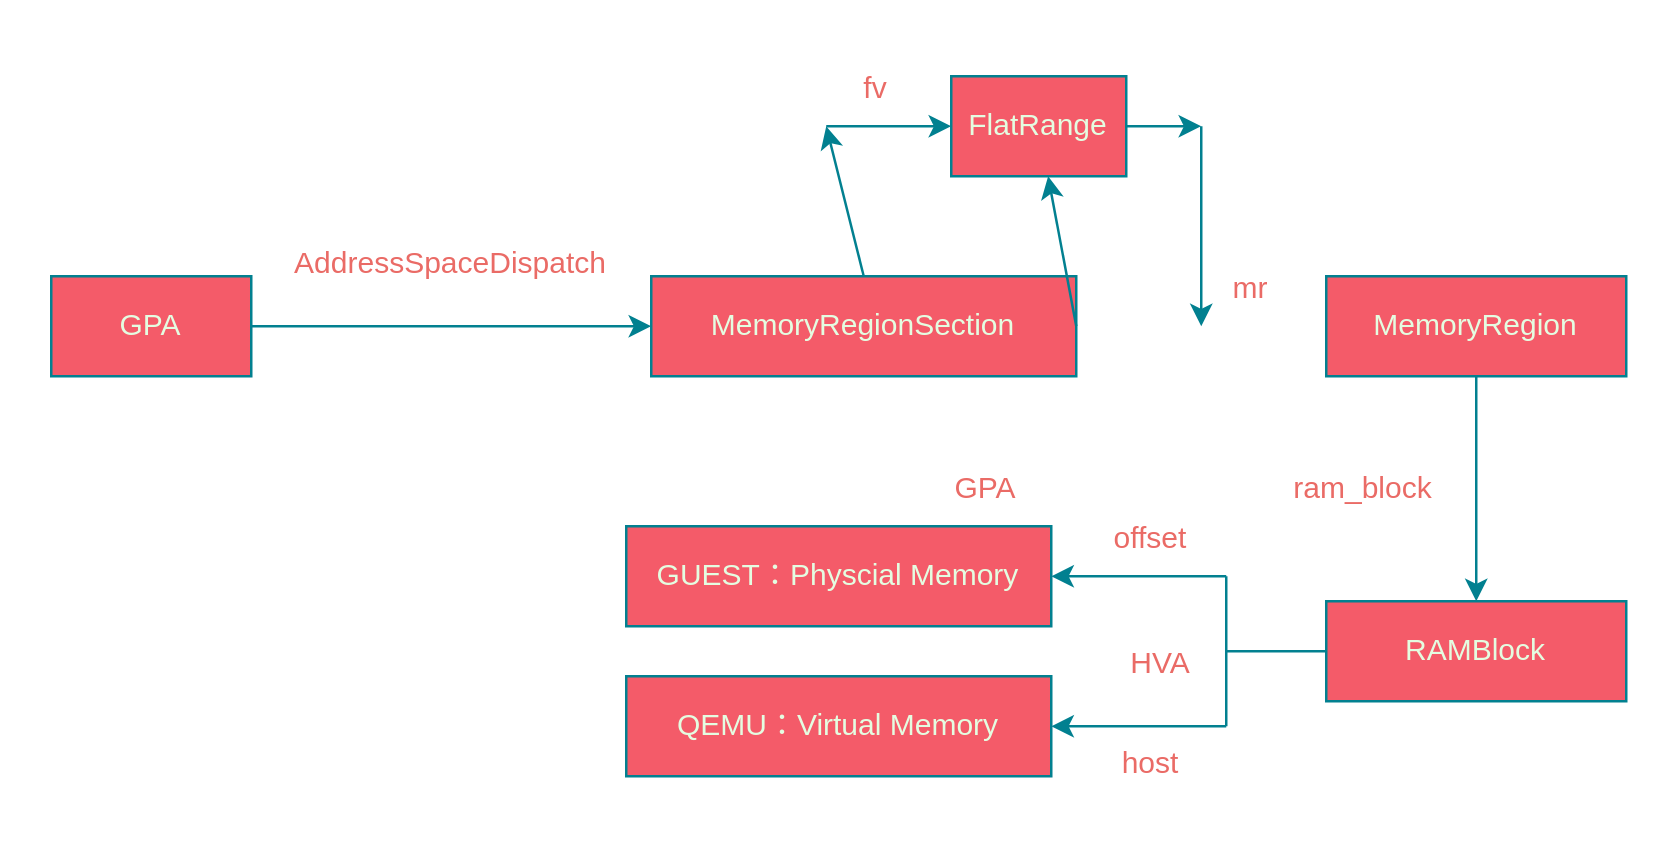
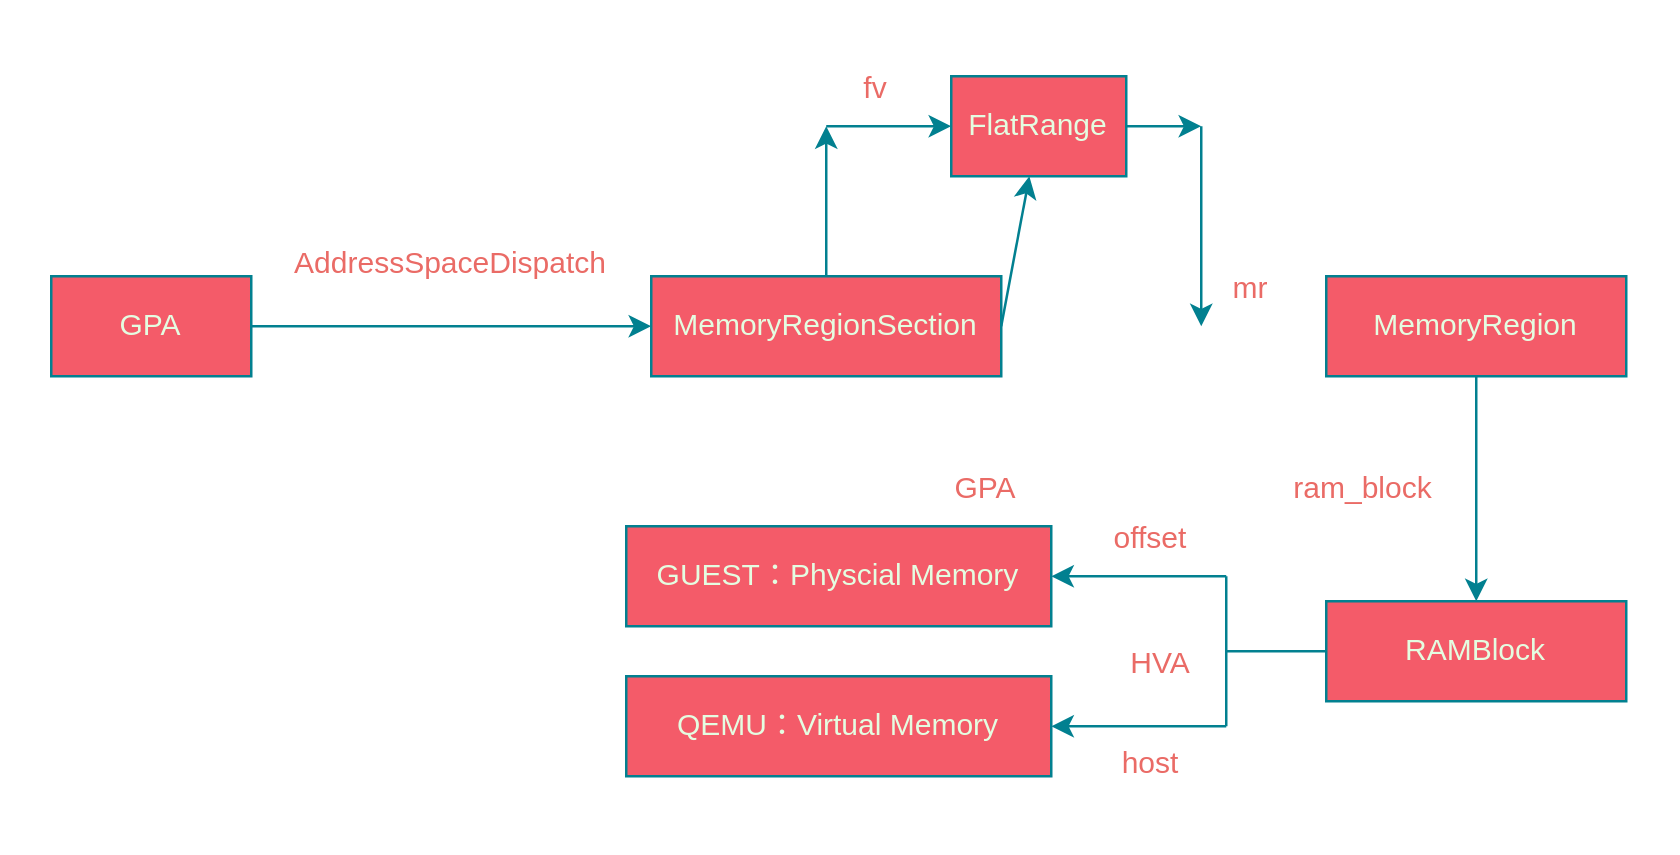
(864, 326) -> (826, 326)
